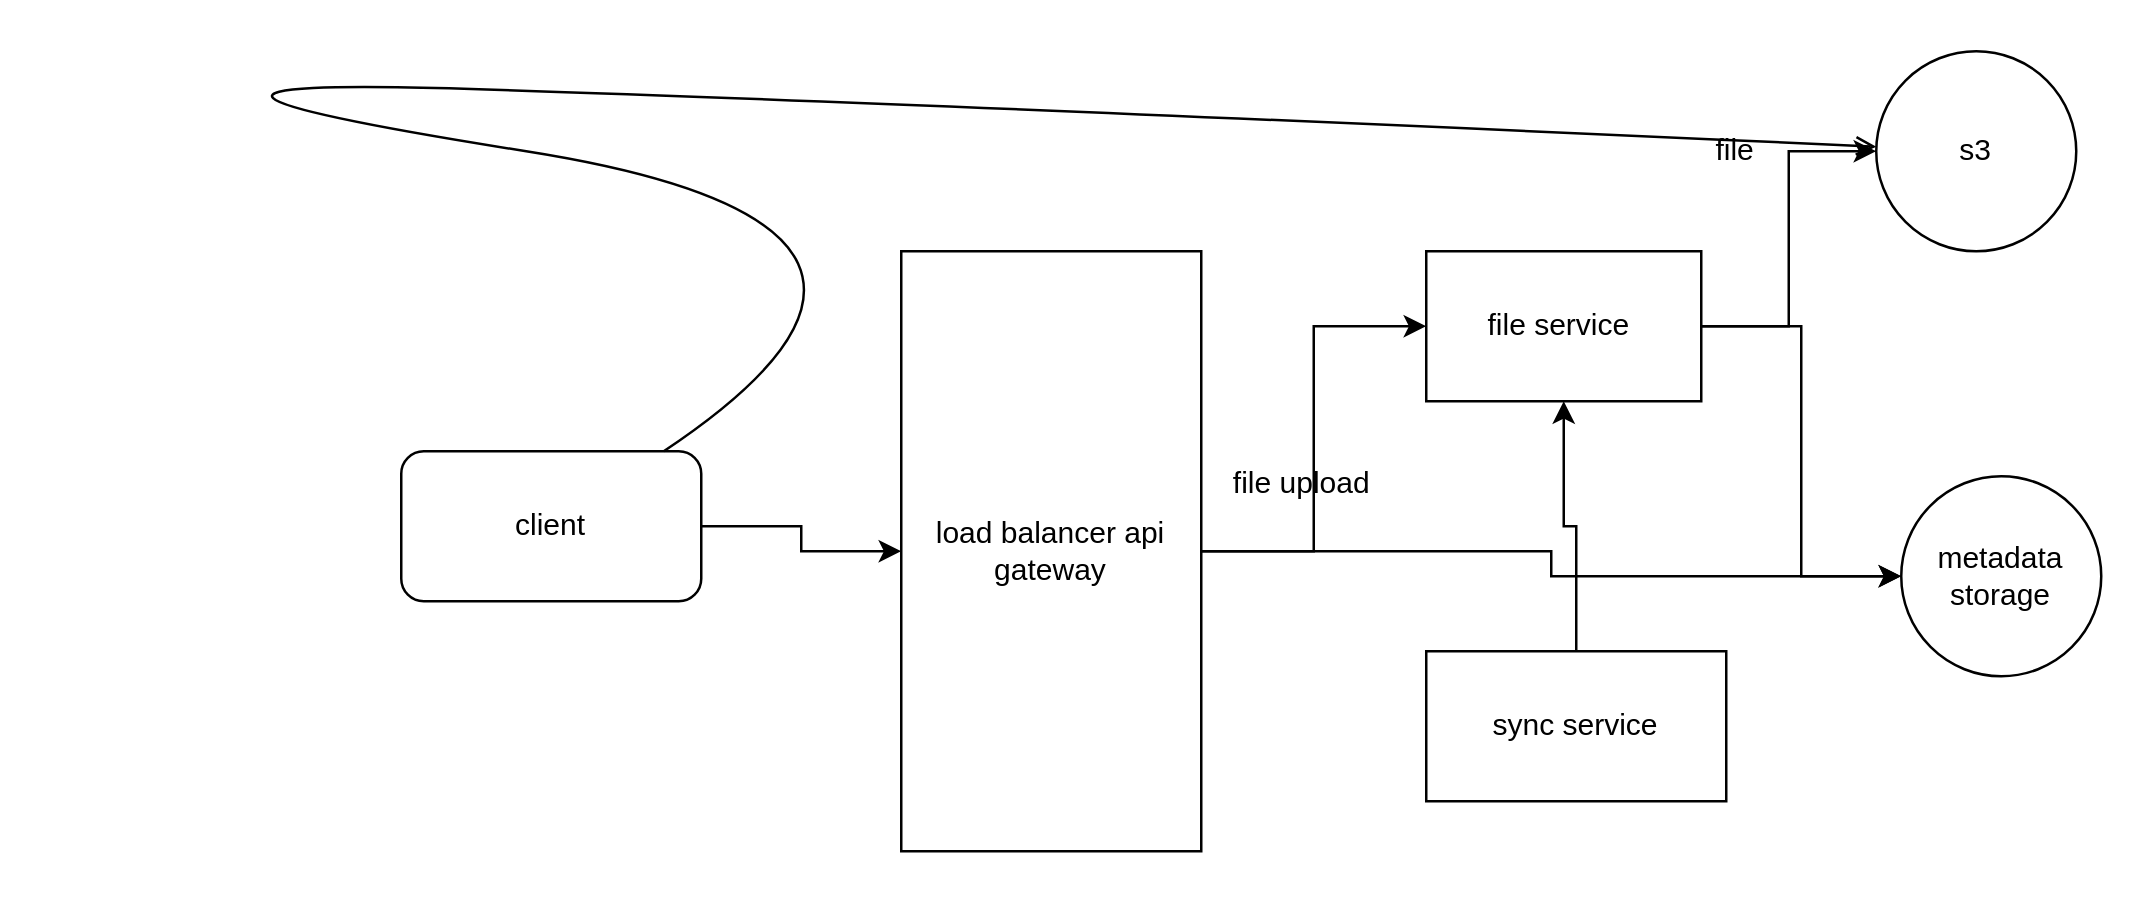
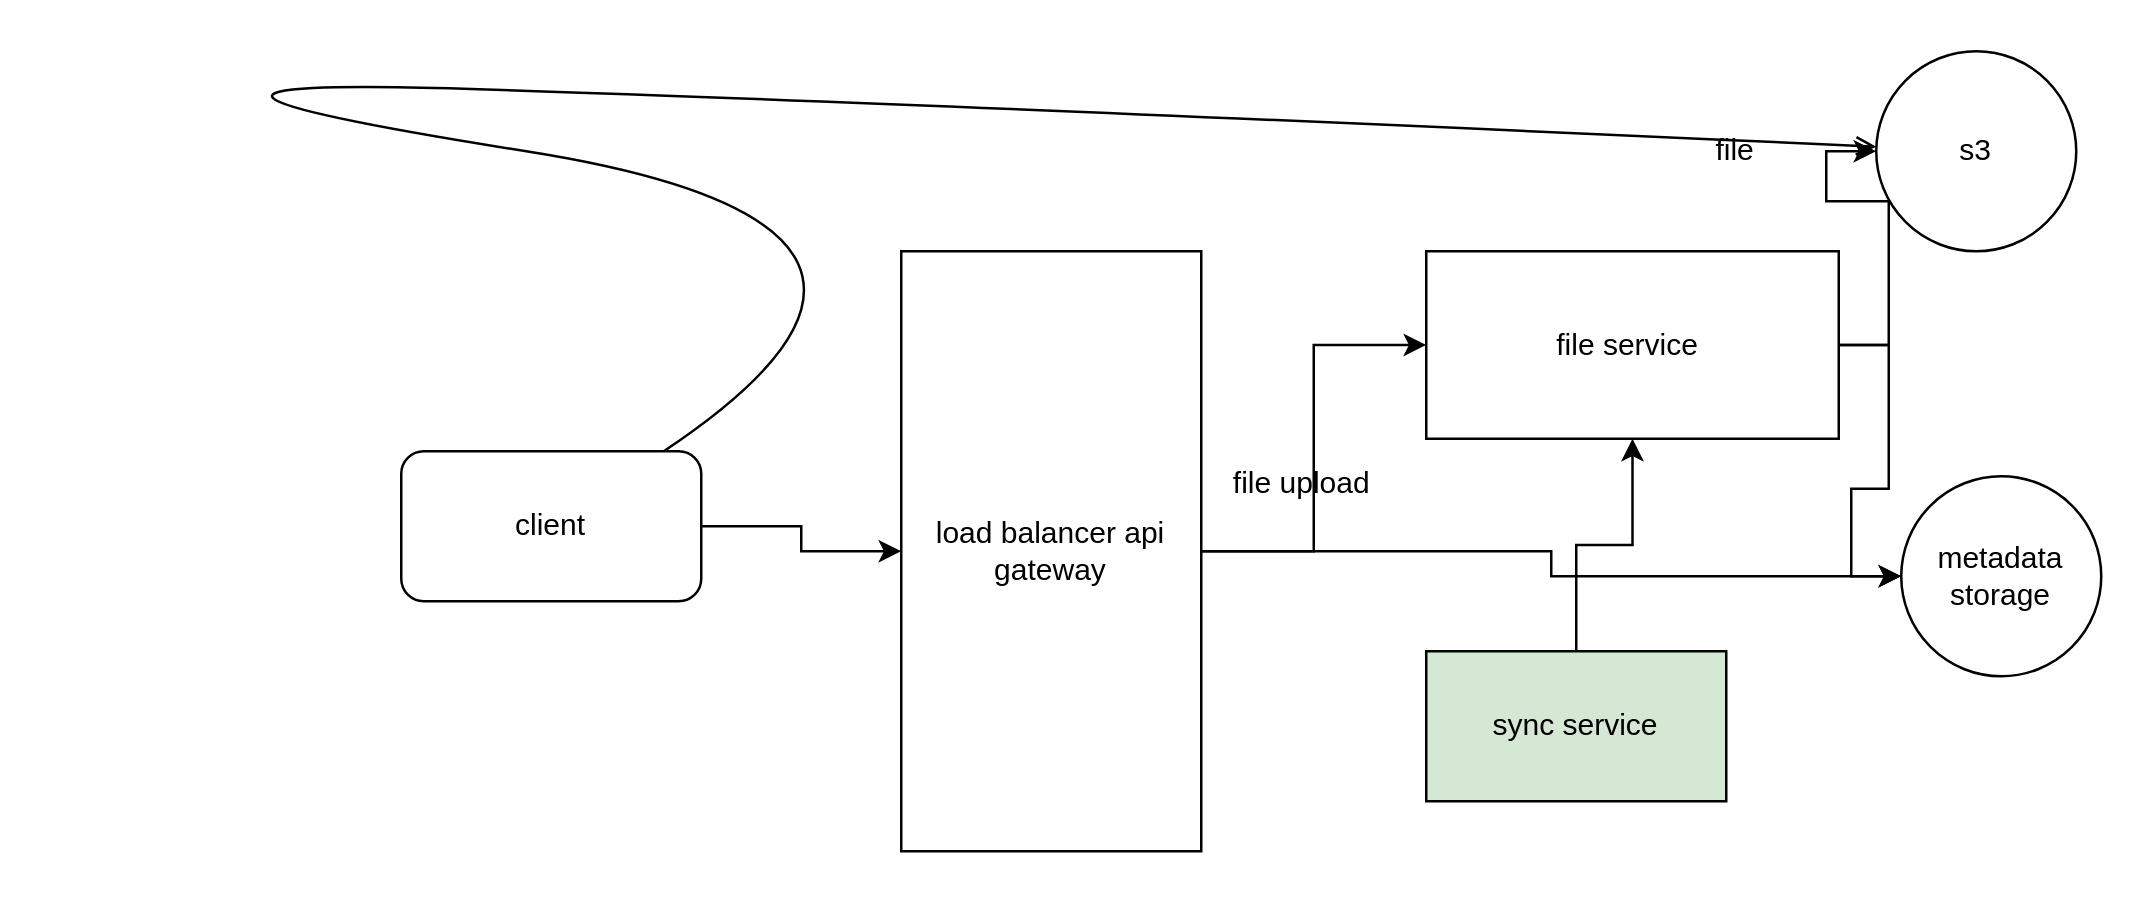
(1564, 326) -> (1633, 345)
(1576, 726) -> (1576, 726)
